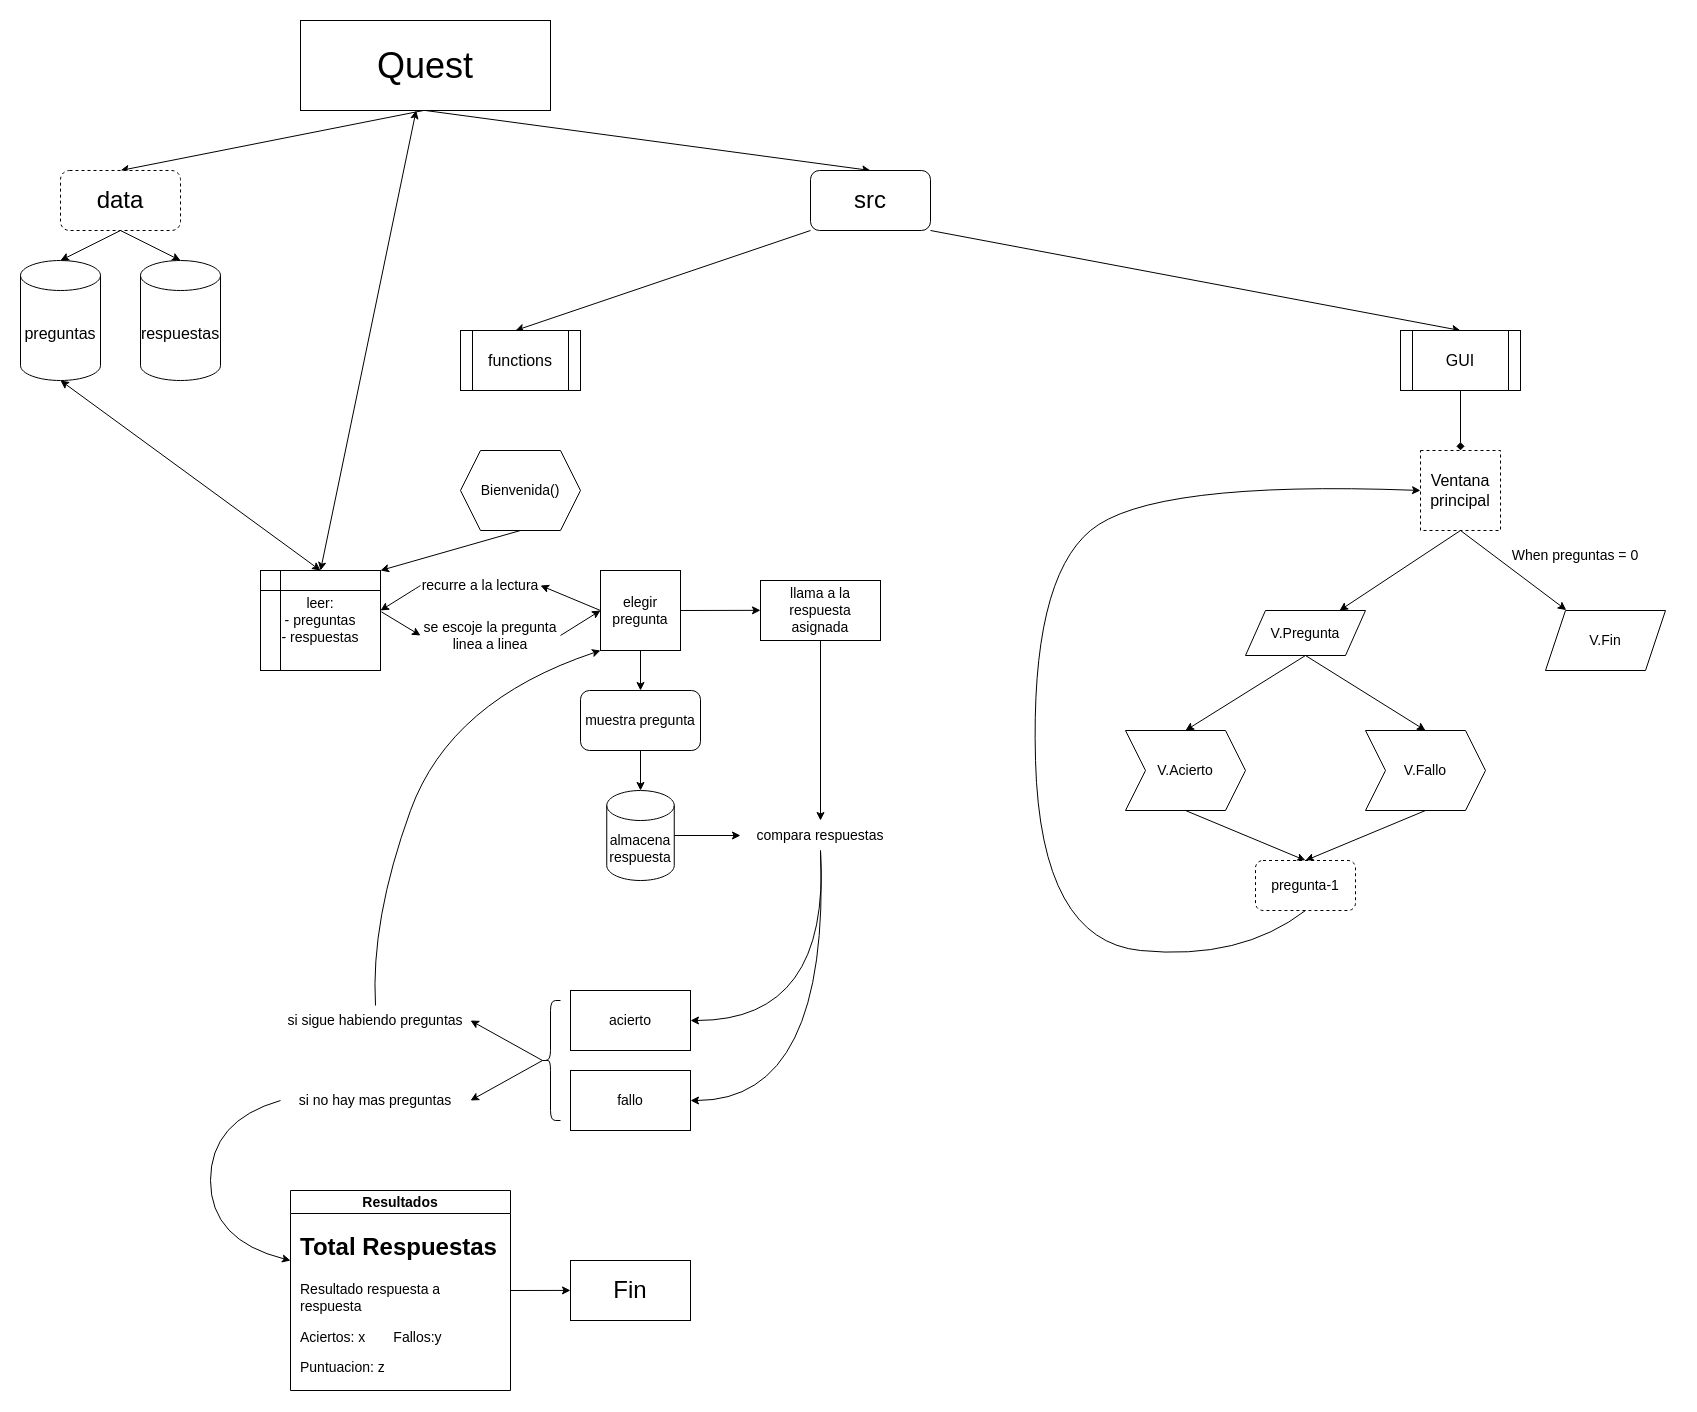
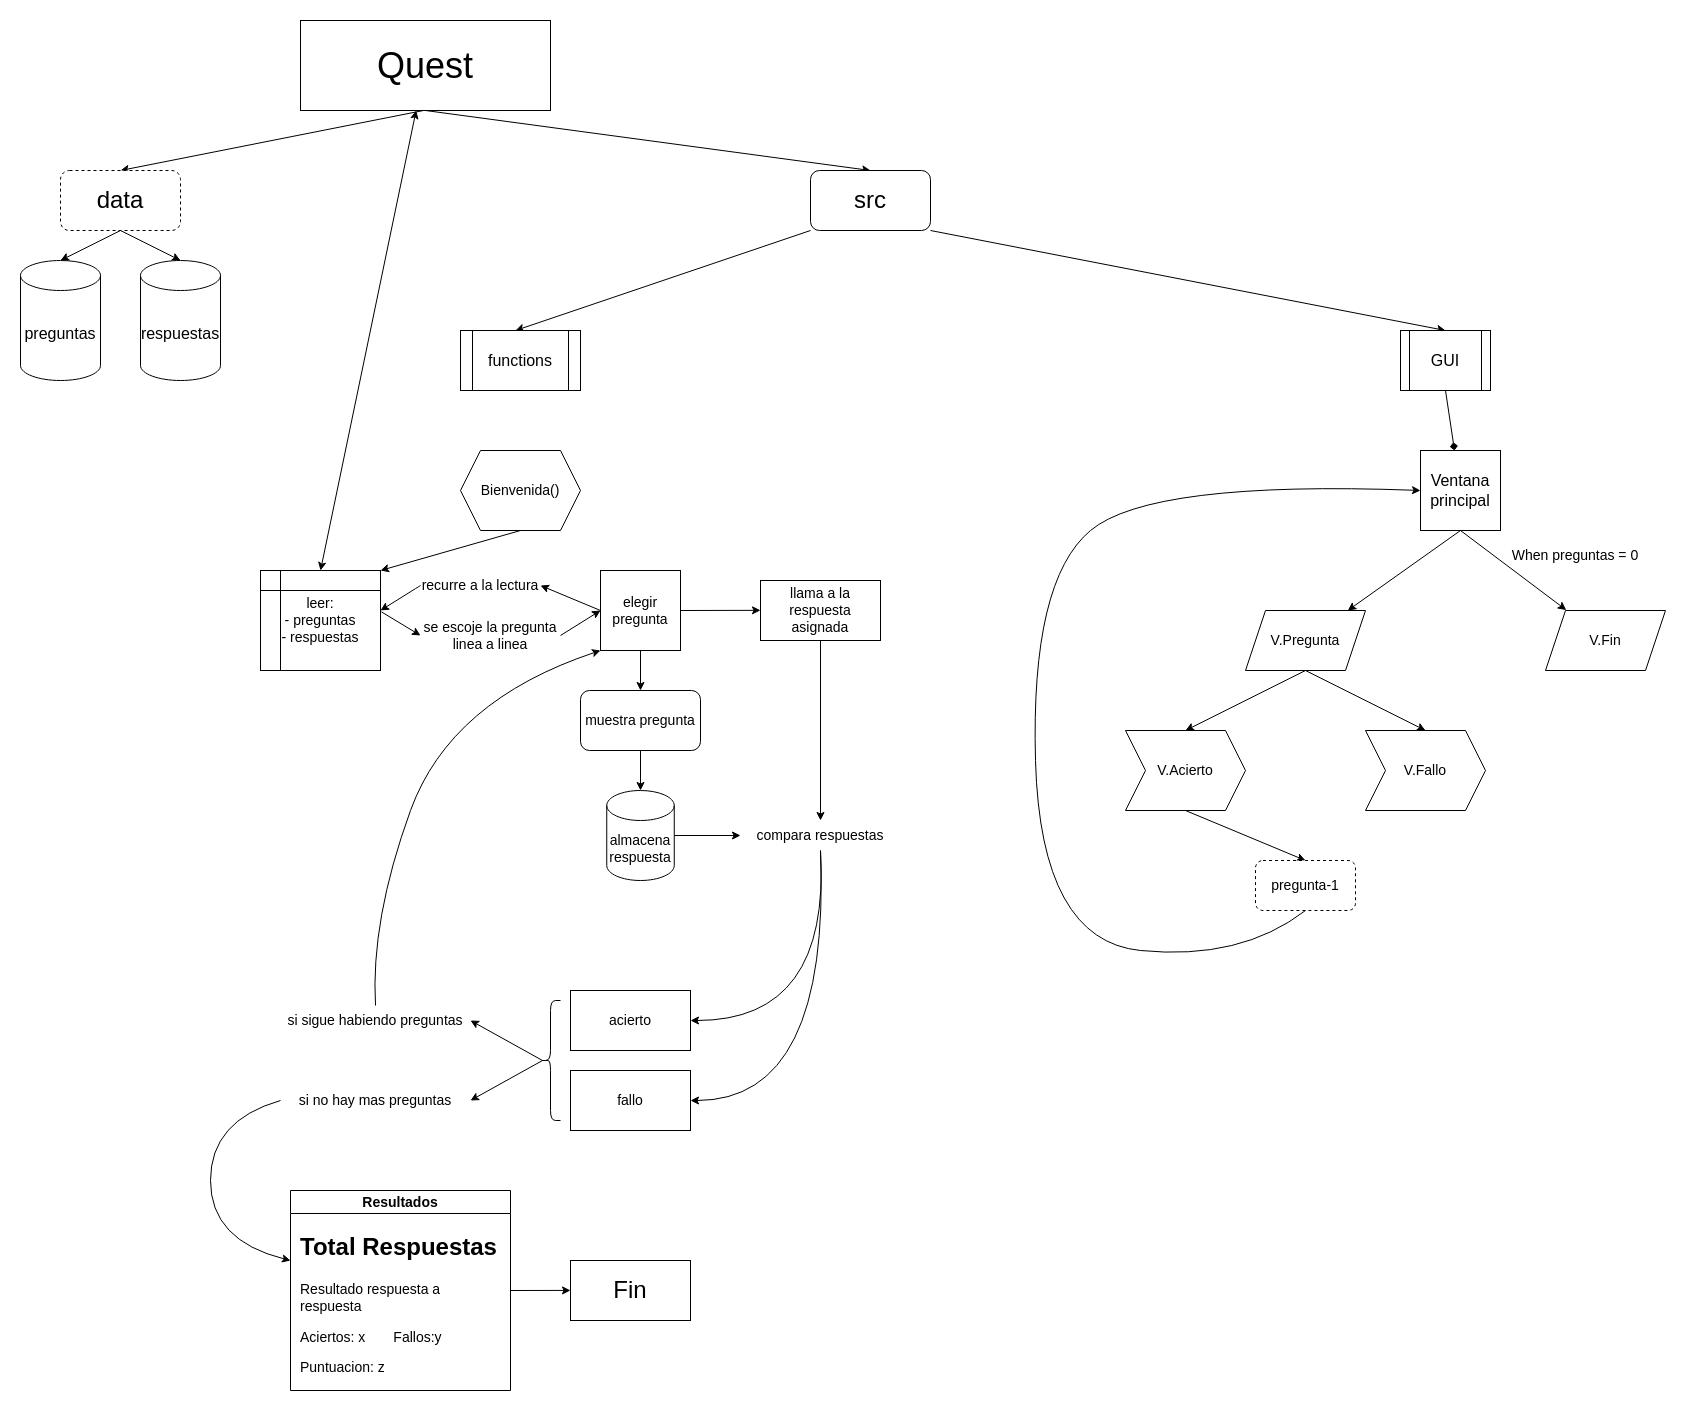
(1461, 361) -> (1446, 361)
(191, 476) -> none
(1461, 491) -> (1461, 491)
(1306, 633) -> (1306, 641)
(1368, 834) -> none
